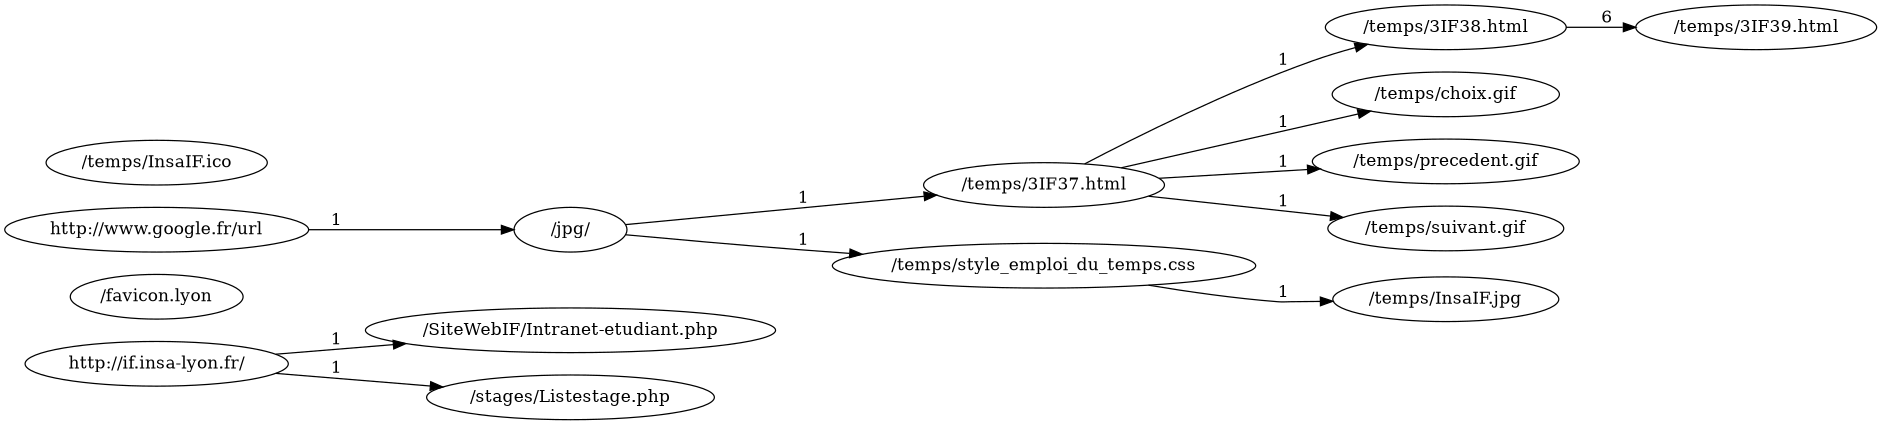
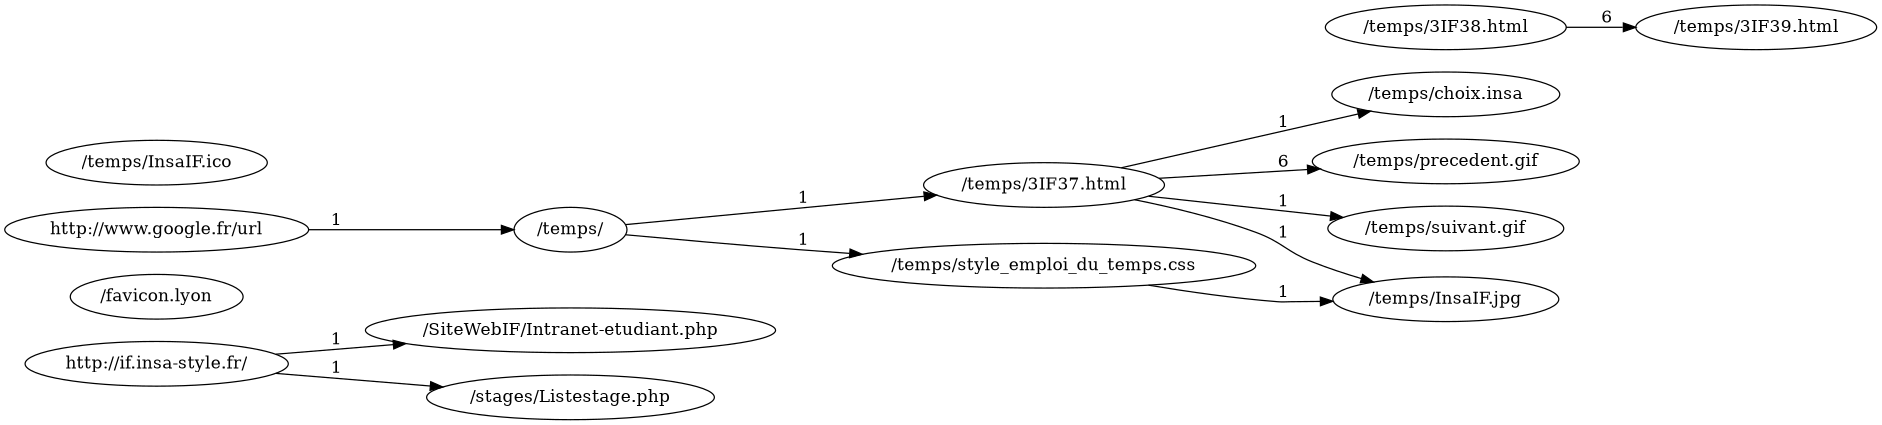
(1446, 94) -> (1446, 94)
(1217, 99) -> (1251, 231)
(1284, 162) -> (1284, 162)
(570, 230) -> (570, 230)
(157, 364) -> (157, 364)
